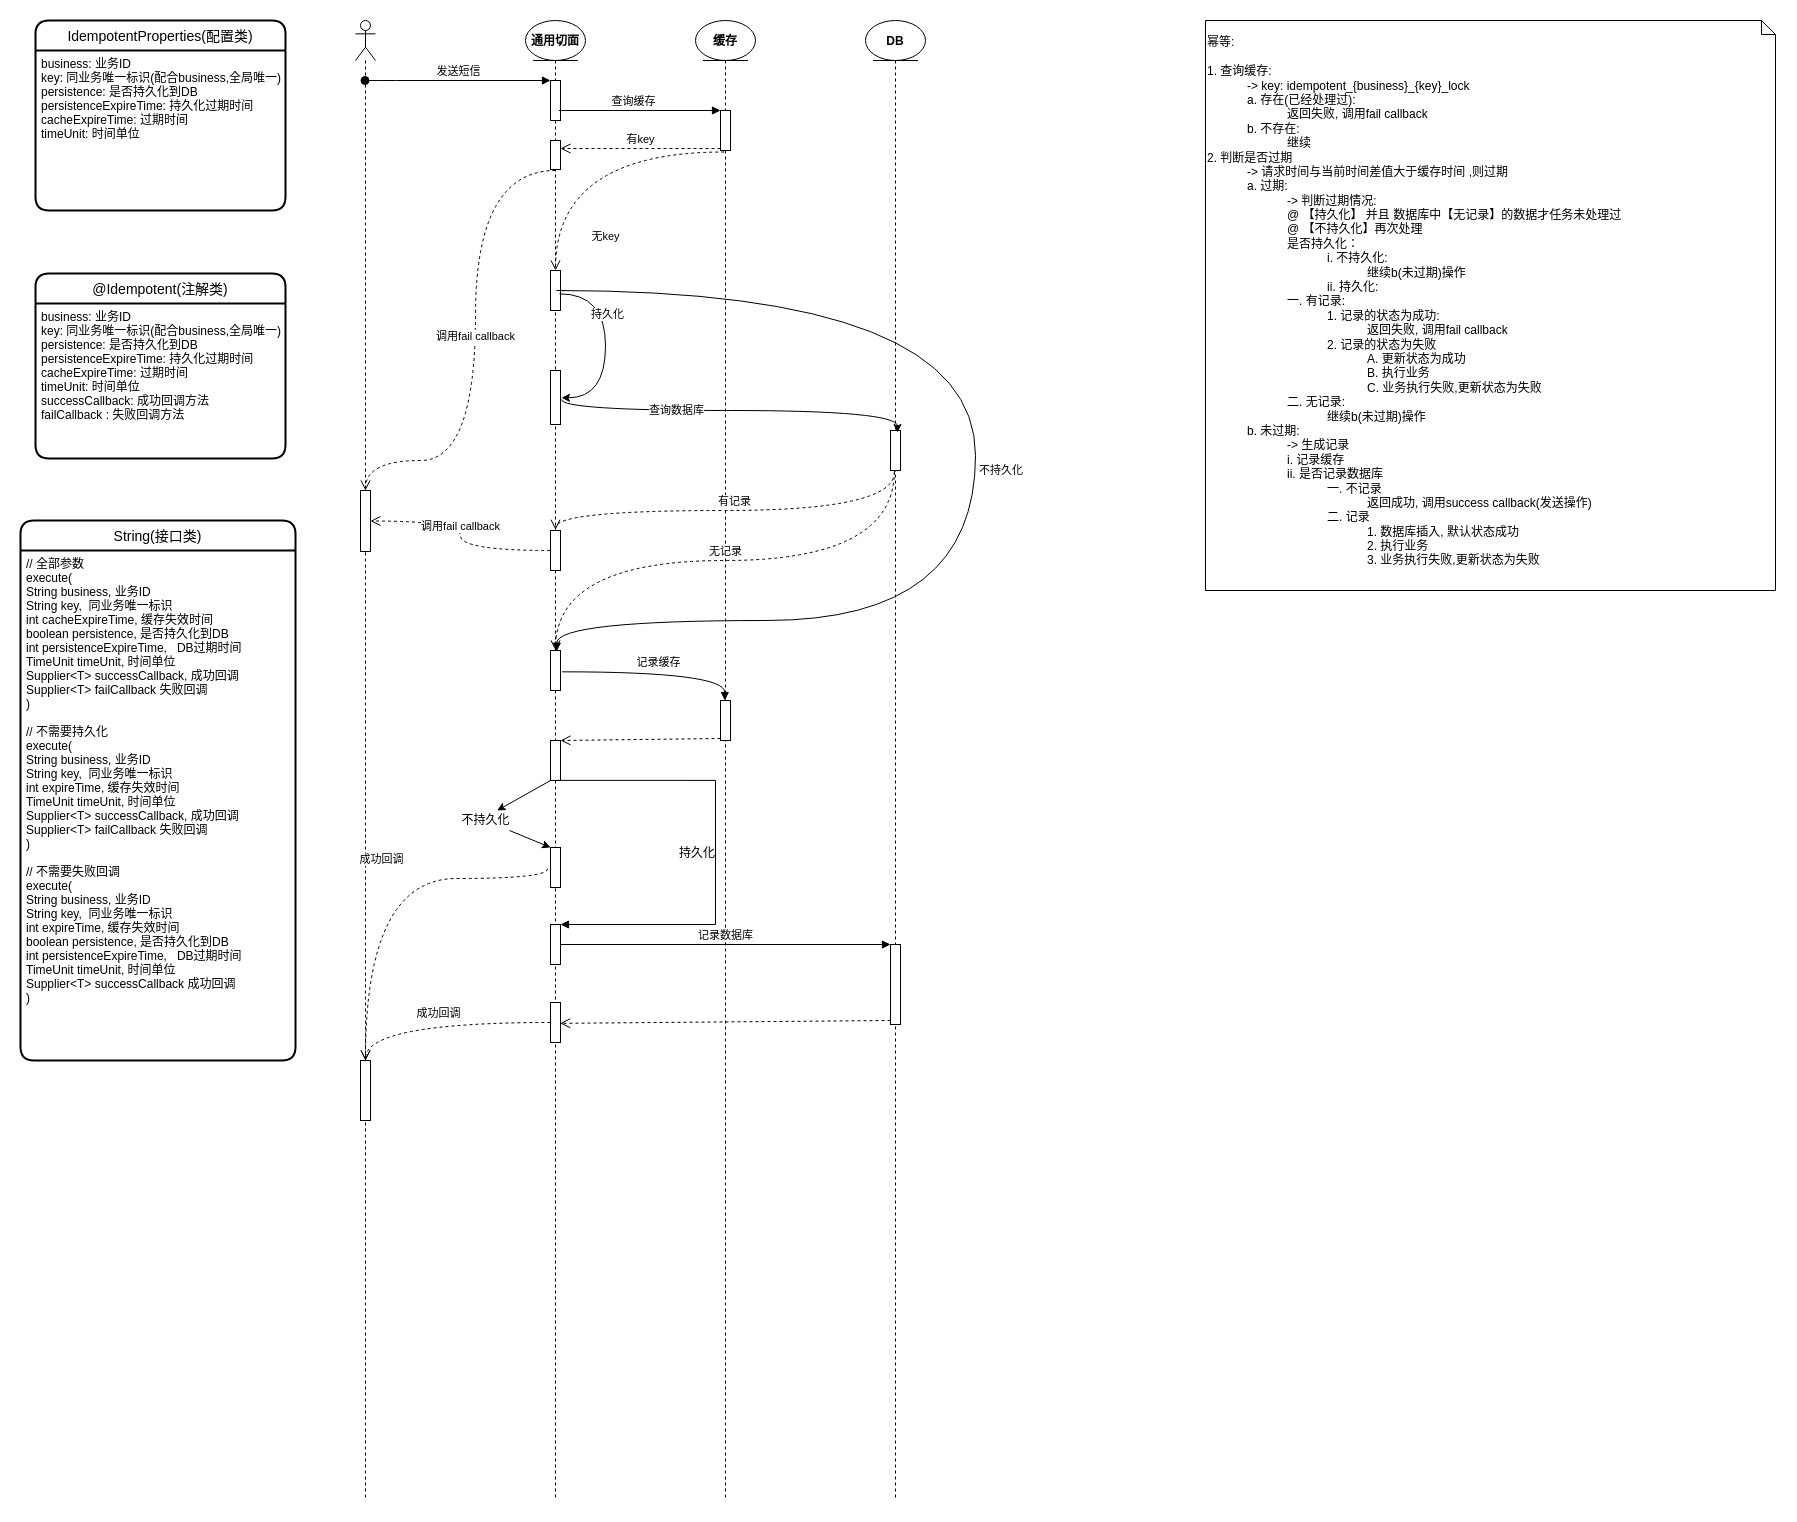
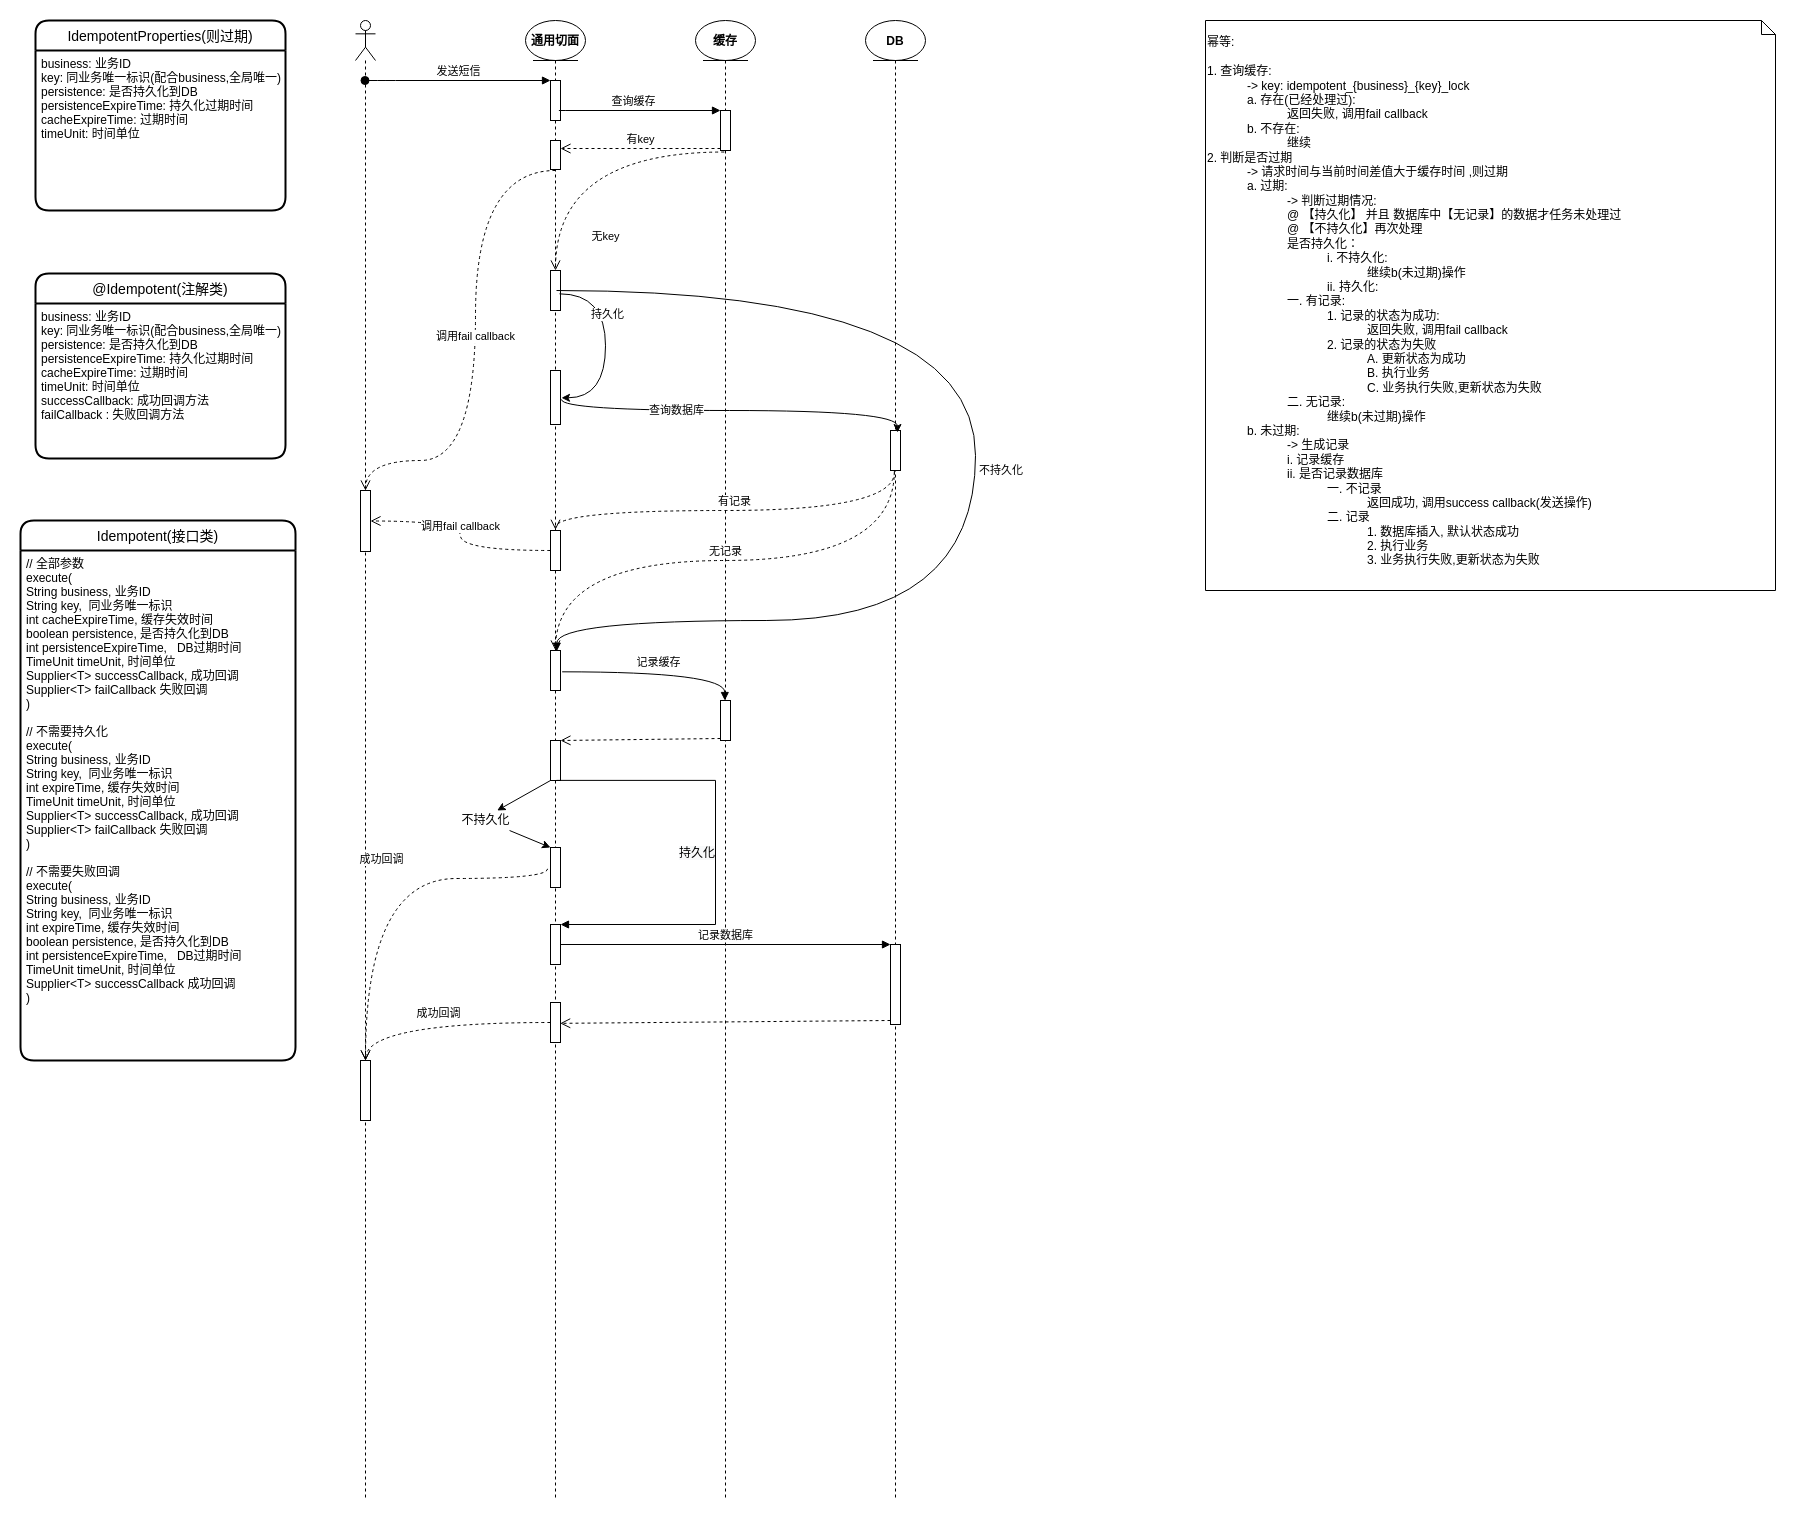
(160, 36) -> (160, 36)
(158, 536) -> (158, 536)
